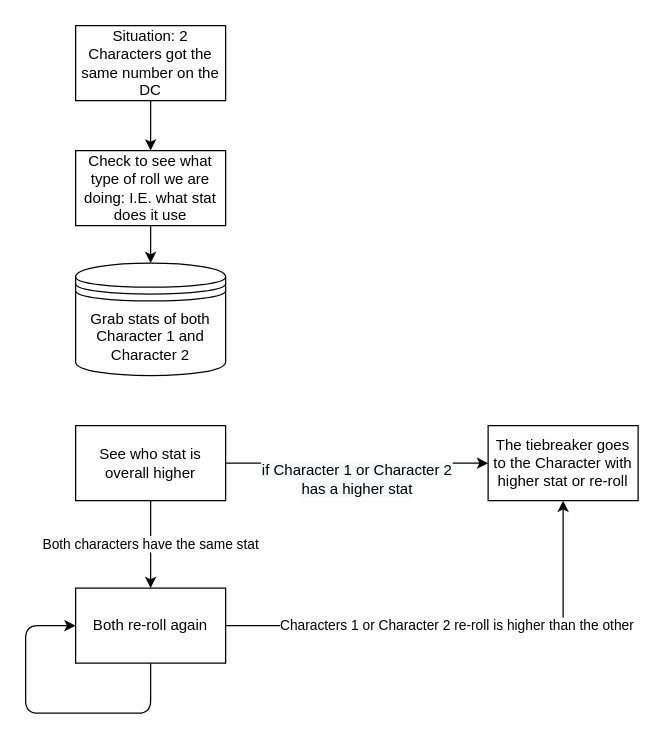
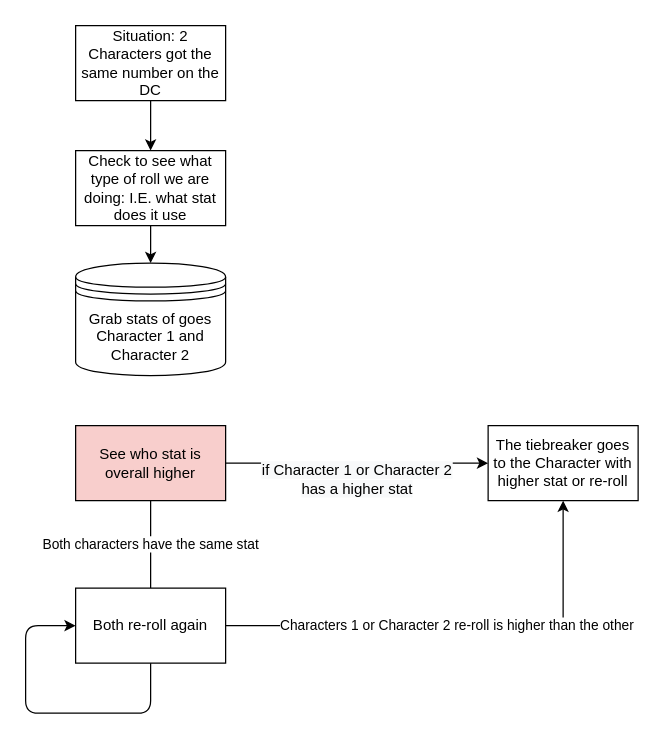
(151, 337) -> (151, 337)
(151, 463) -> (151, 463)
(151, 578) -> (151, 581)
